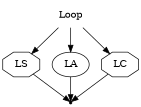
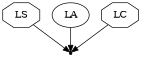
(71, 15) -> none
